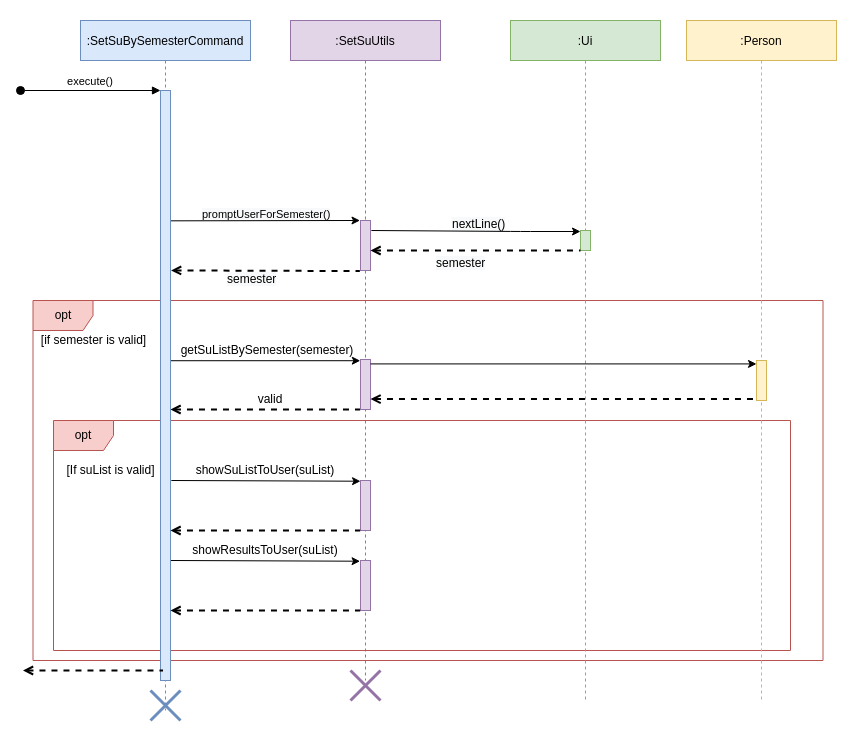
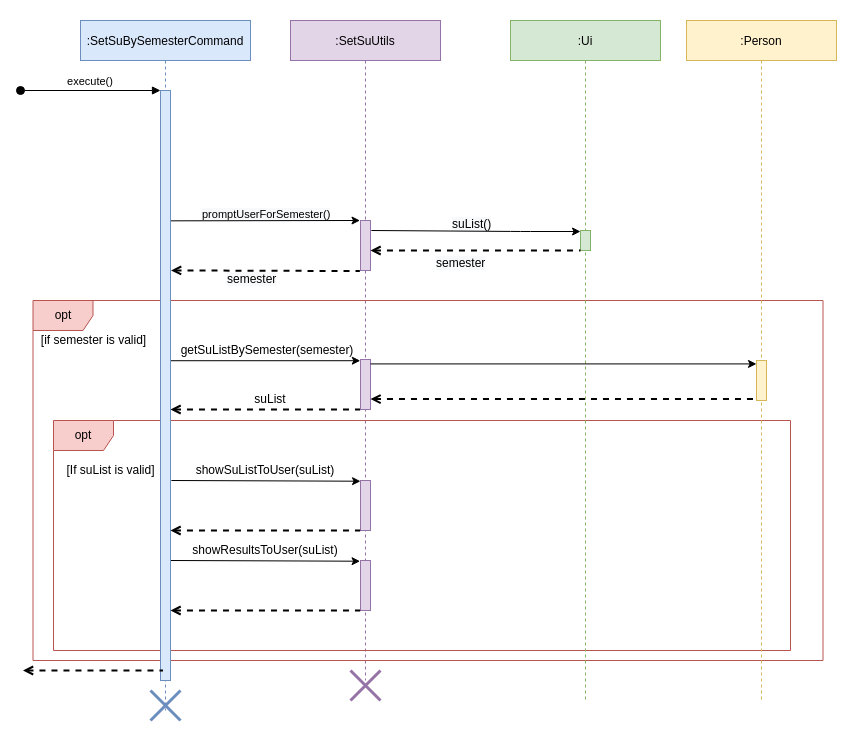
(485, 225) -> (478, 225)
(271, 400) -> (271, 400)
